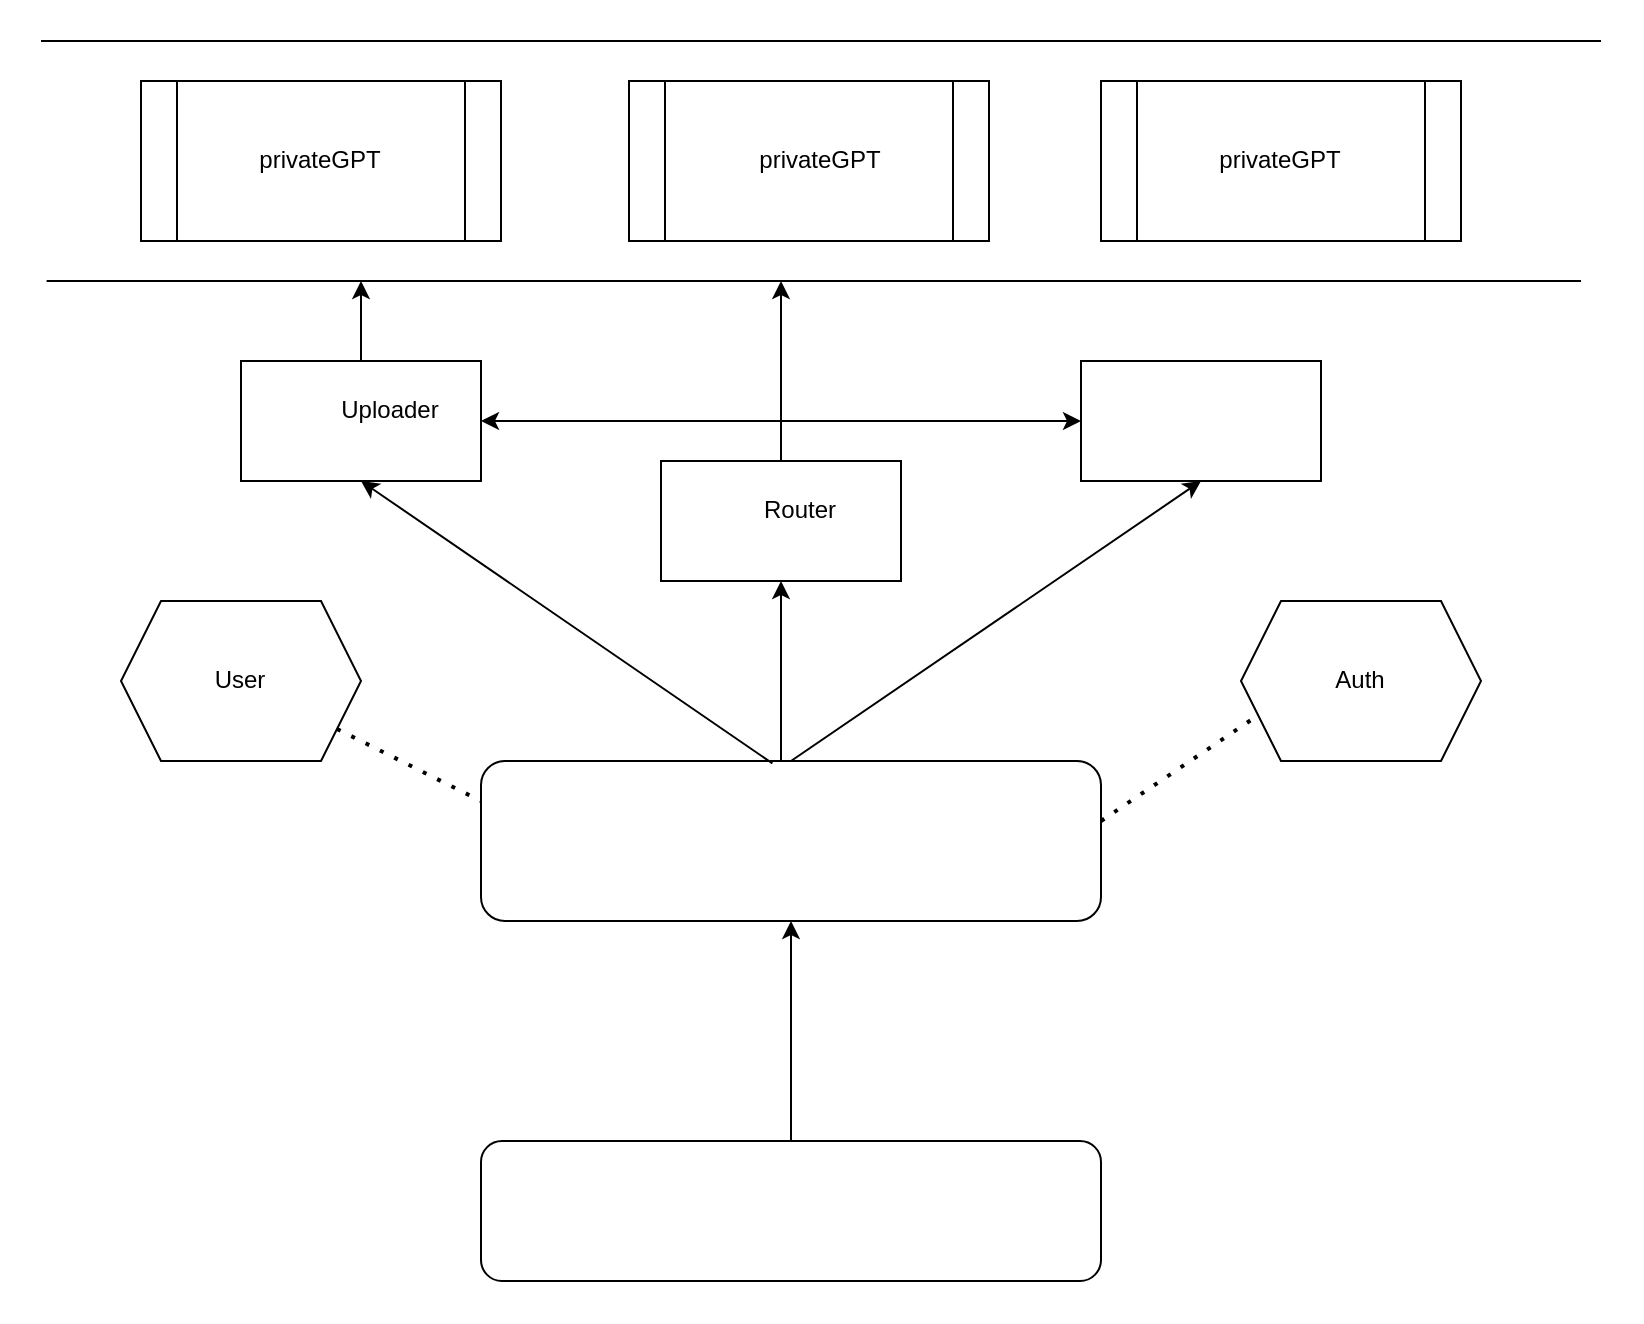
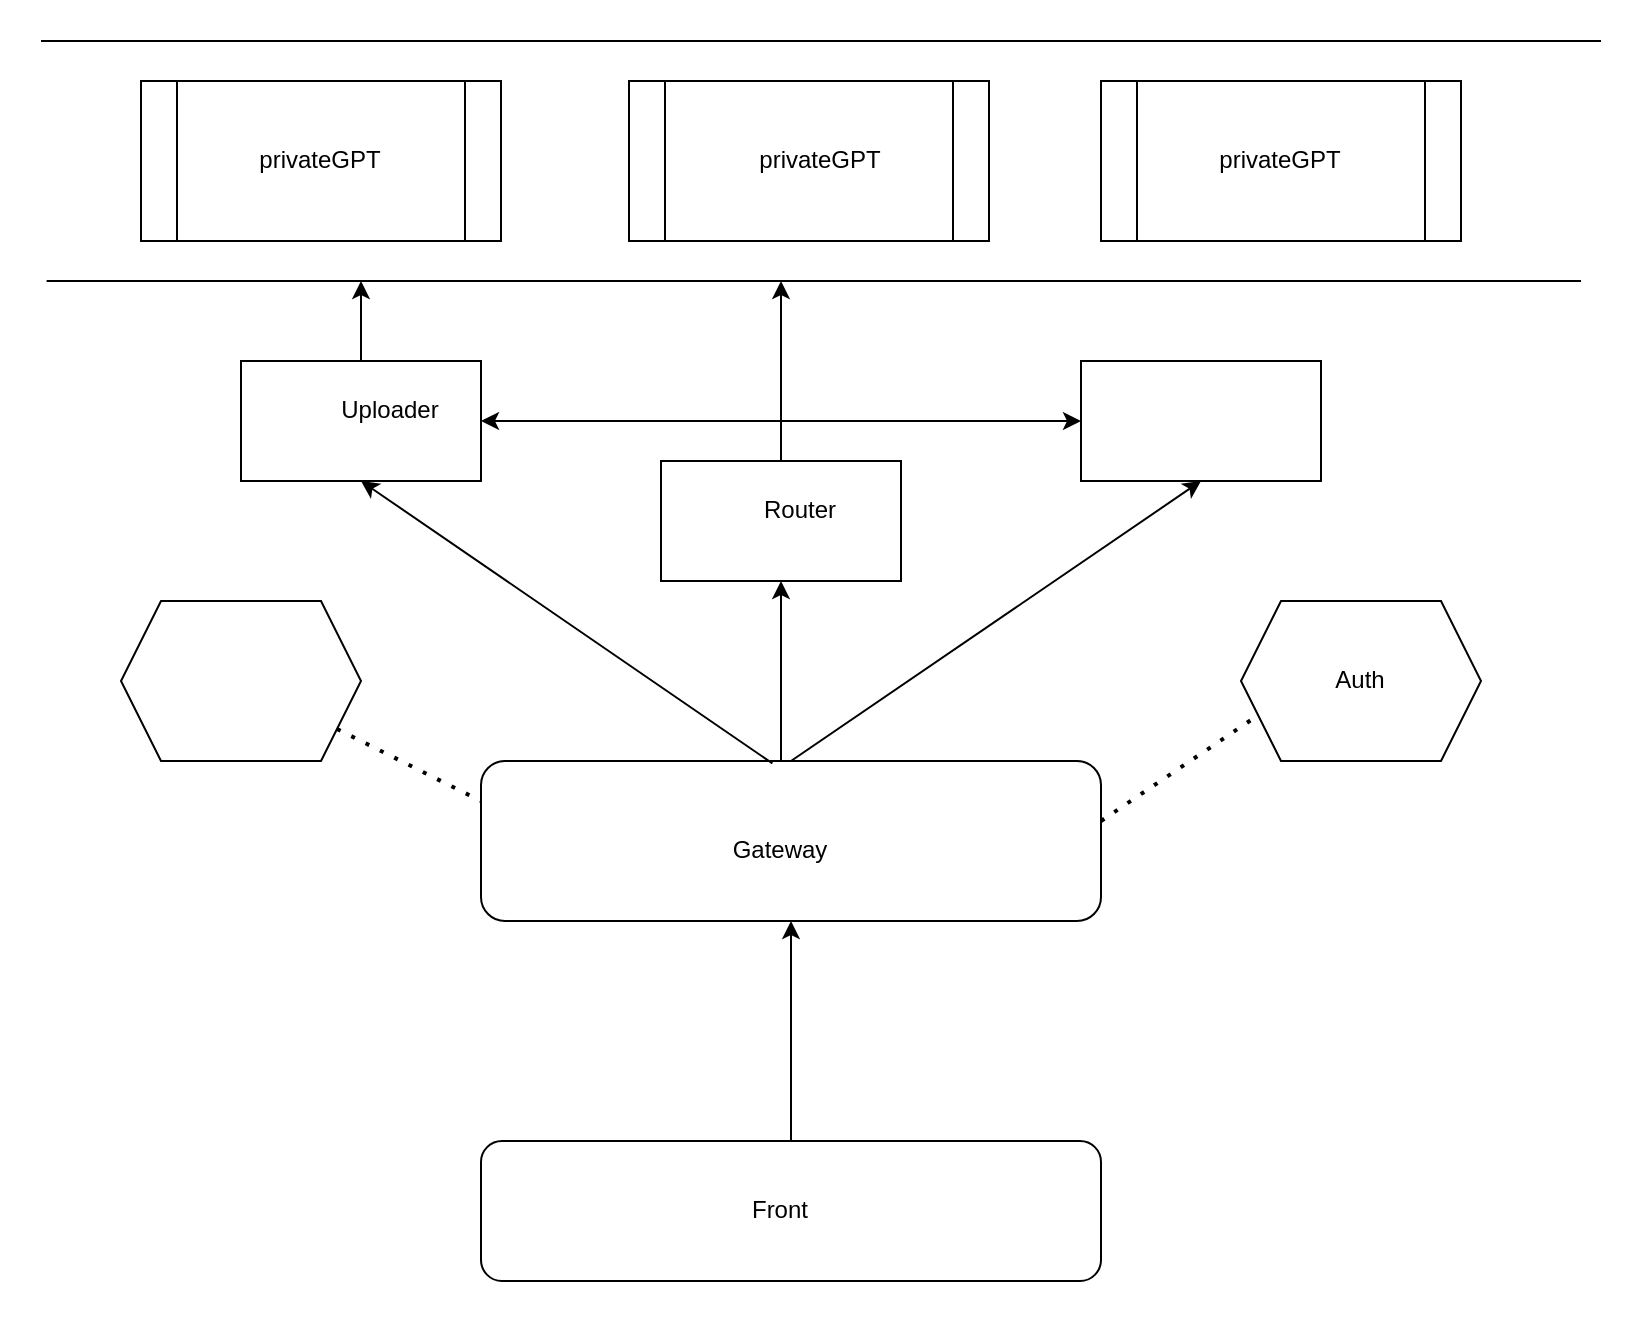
(241, 681) -> none
none -> (781, 851)
none -> (781, 1211)
